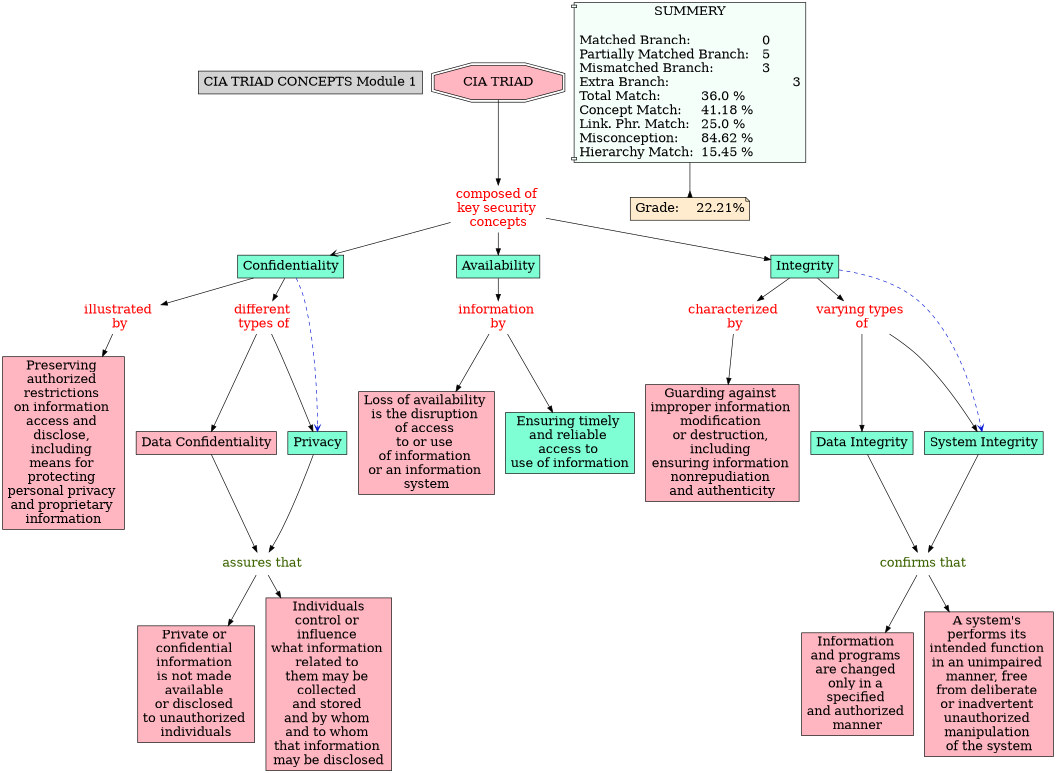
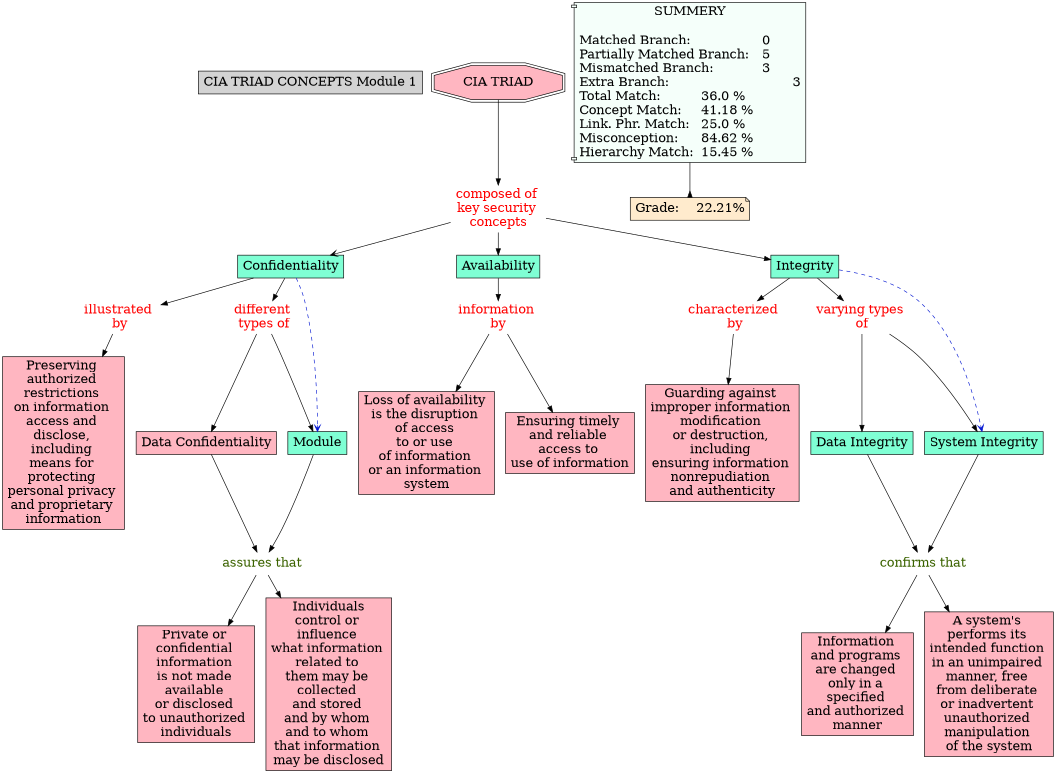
(317, 443) -> (317, 443)
(570, 443) -> (570, 443)
